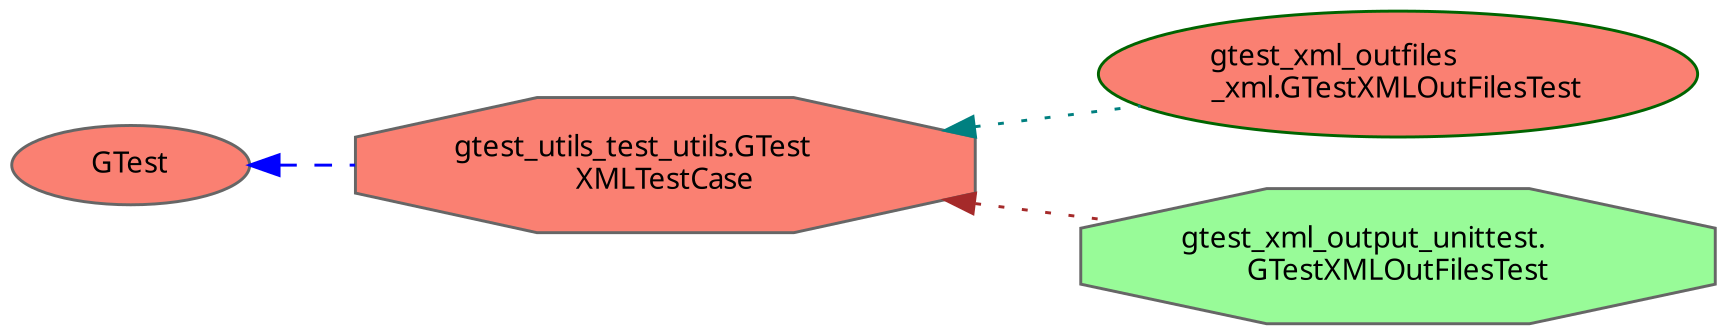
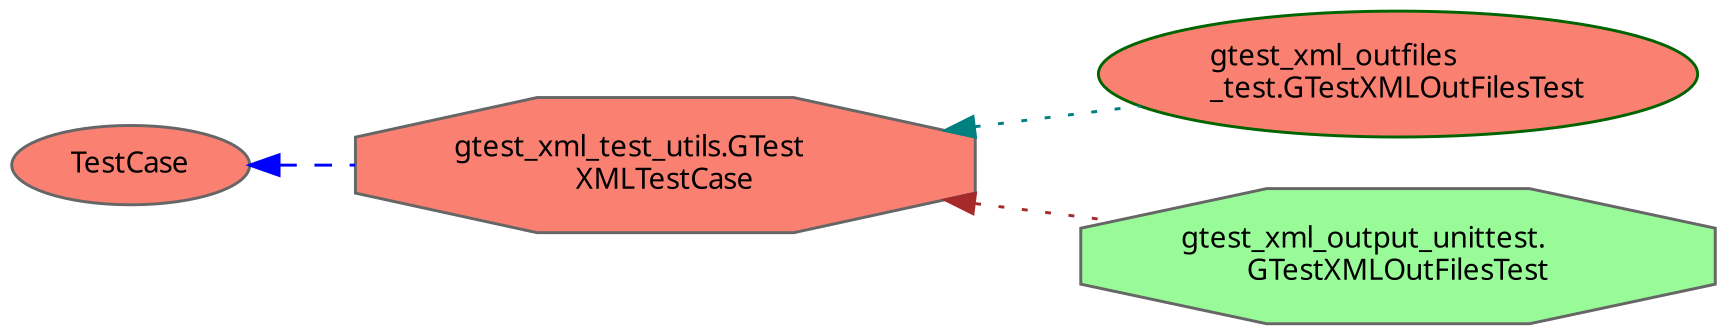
(1398, 74) -> (1398, 74)
(131, 165) -> (131, 165)
(665, 165) -> (665, 165)
